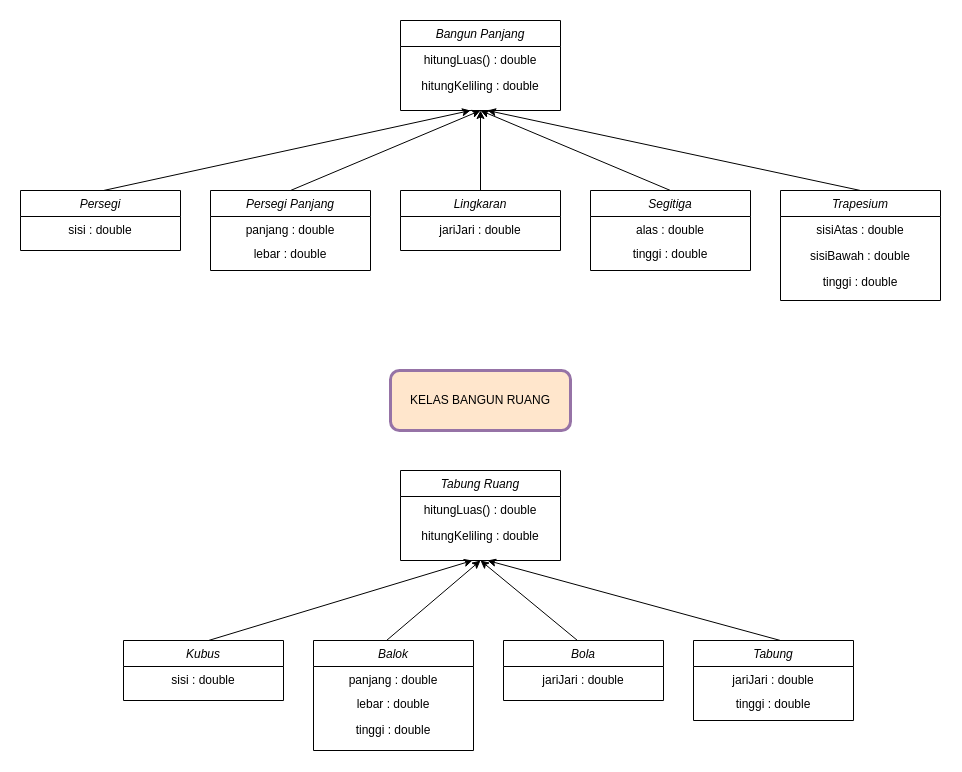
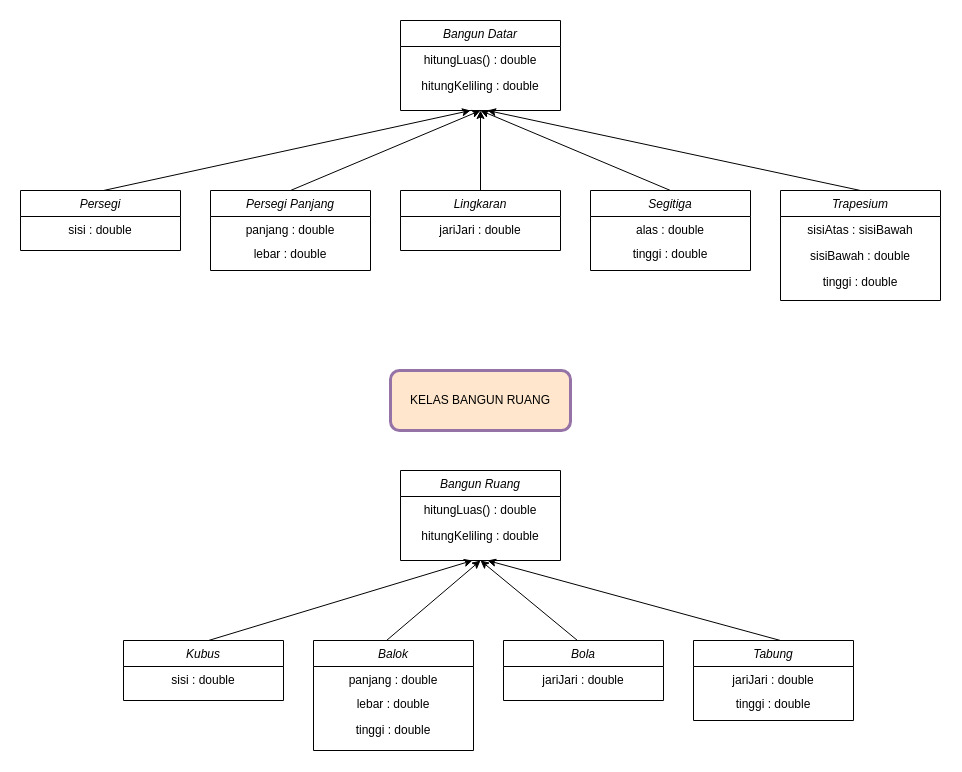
(480, 34) -> (480, 34)
(860, 230) -> (860, 230)
(480, 484) -> (480, 484)
